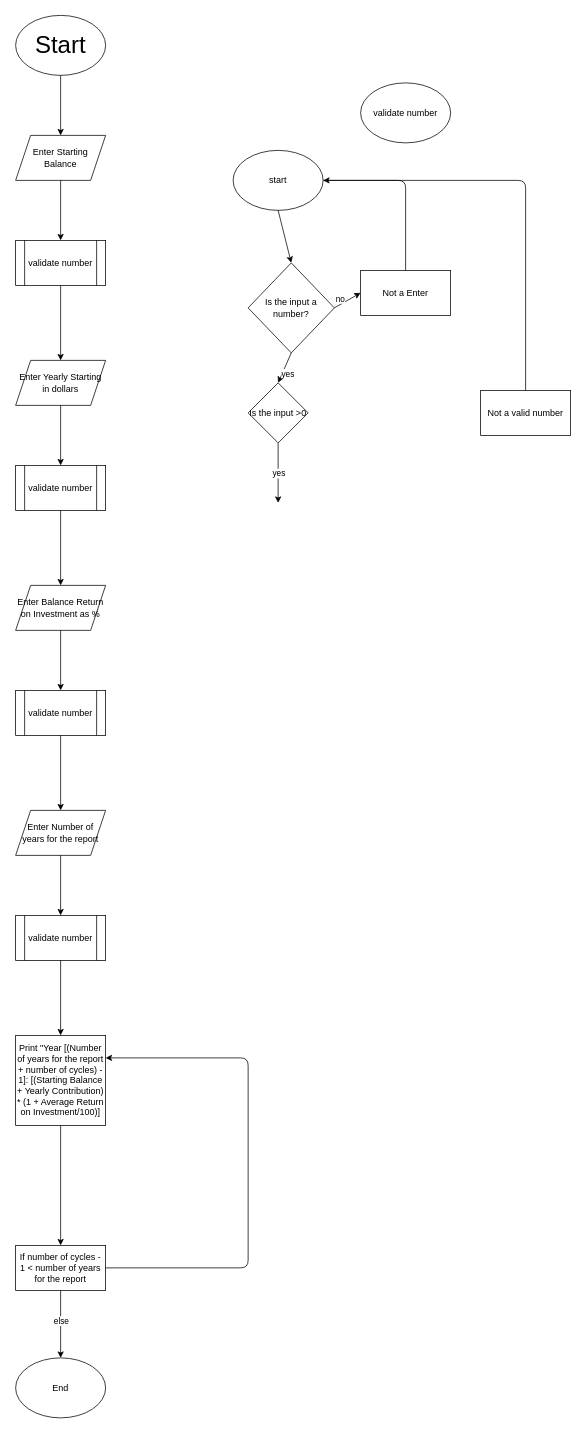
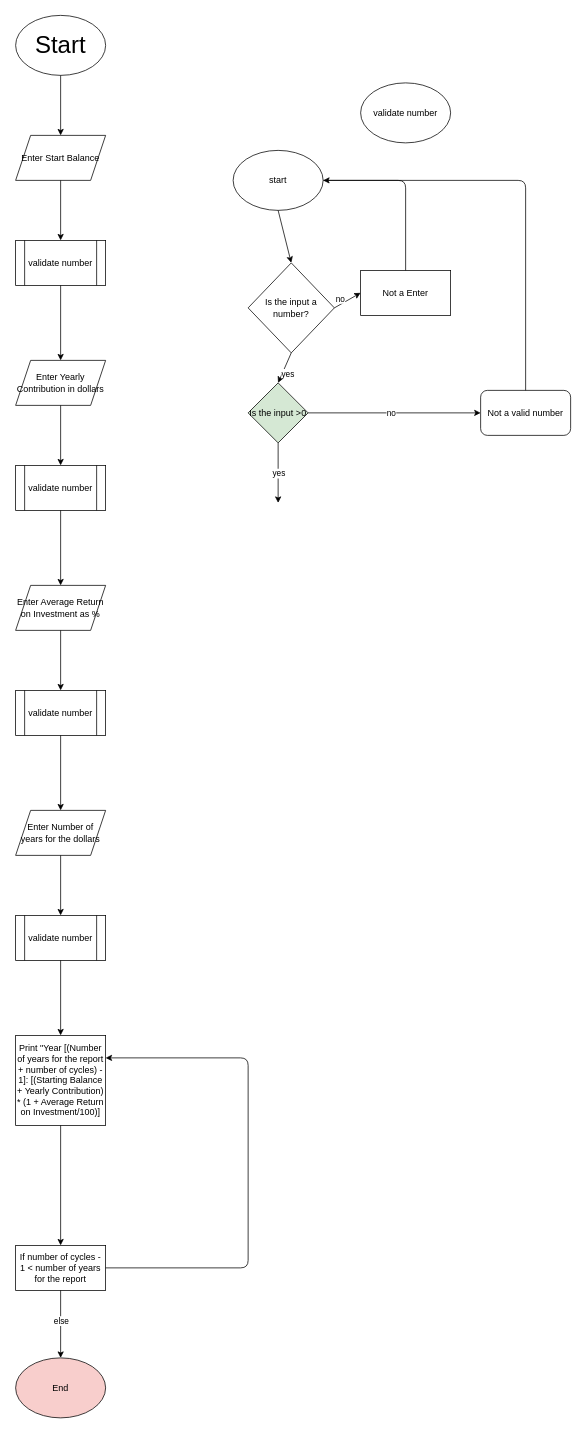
(60, 158) -> (60, 158)
(60, 383) -> (60, 383)
(278, 413) -> (278, 413)
none -> (390, 413)
(525, 413) -> (525, 413)
(60, 608) -> (60, 608)
(60, 833) -> (60, 833)
(60, 1388) -> (60, 1388)
